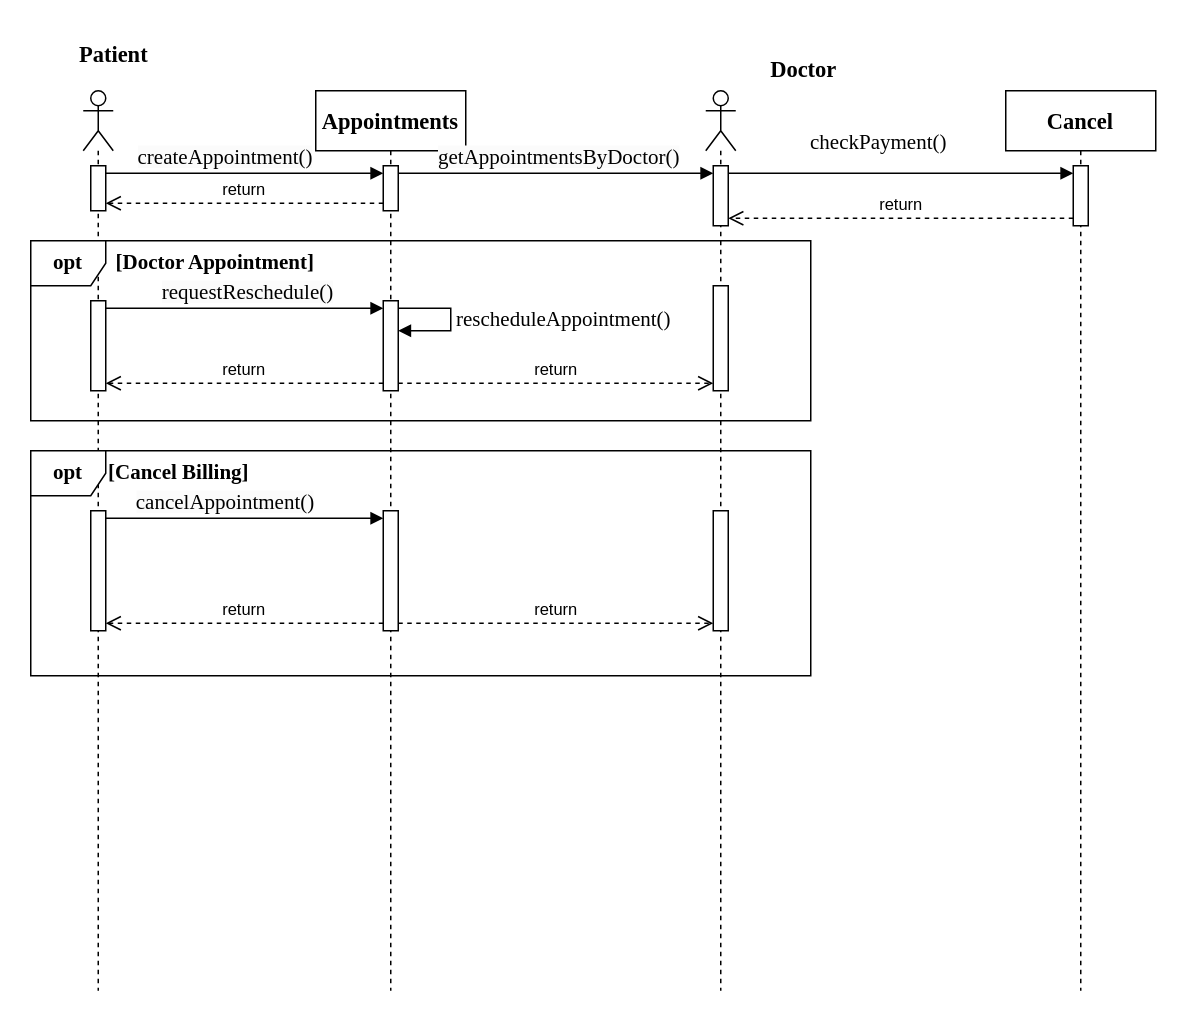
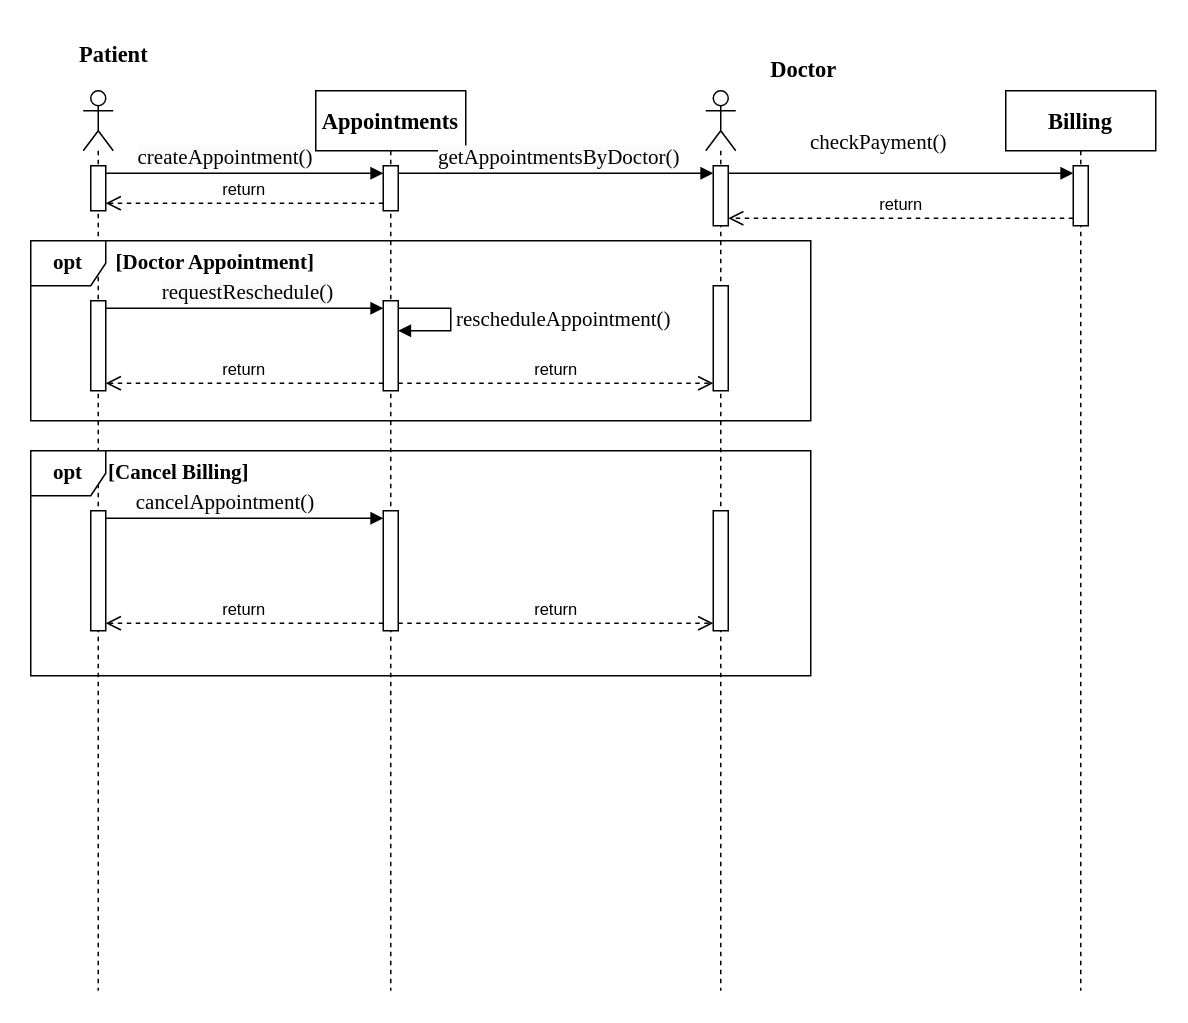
(1081, 121) -> (1081, 121)
